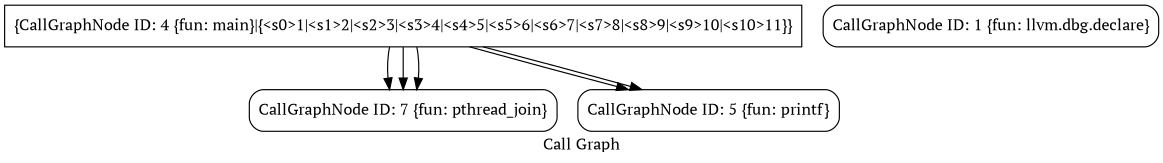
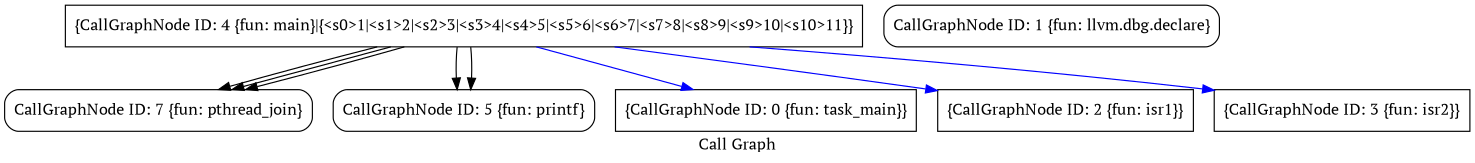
none -> (766, 110)
none -> (1066, 110)
none -> (1342, 110)
